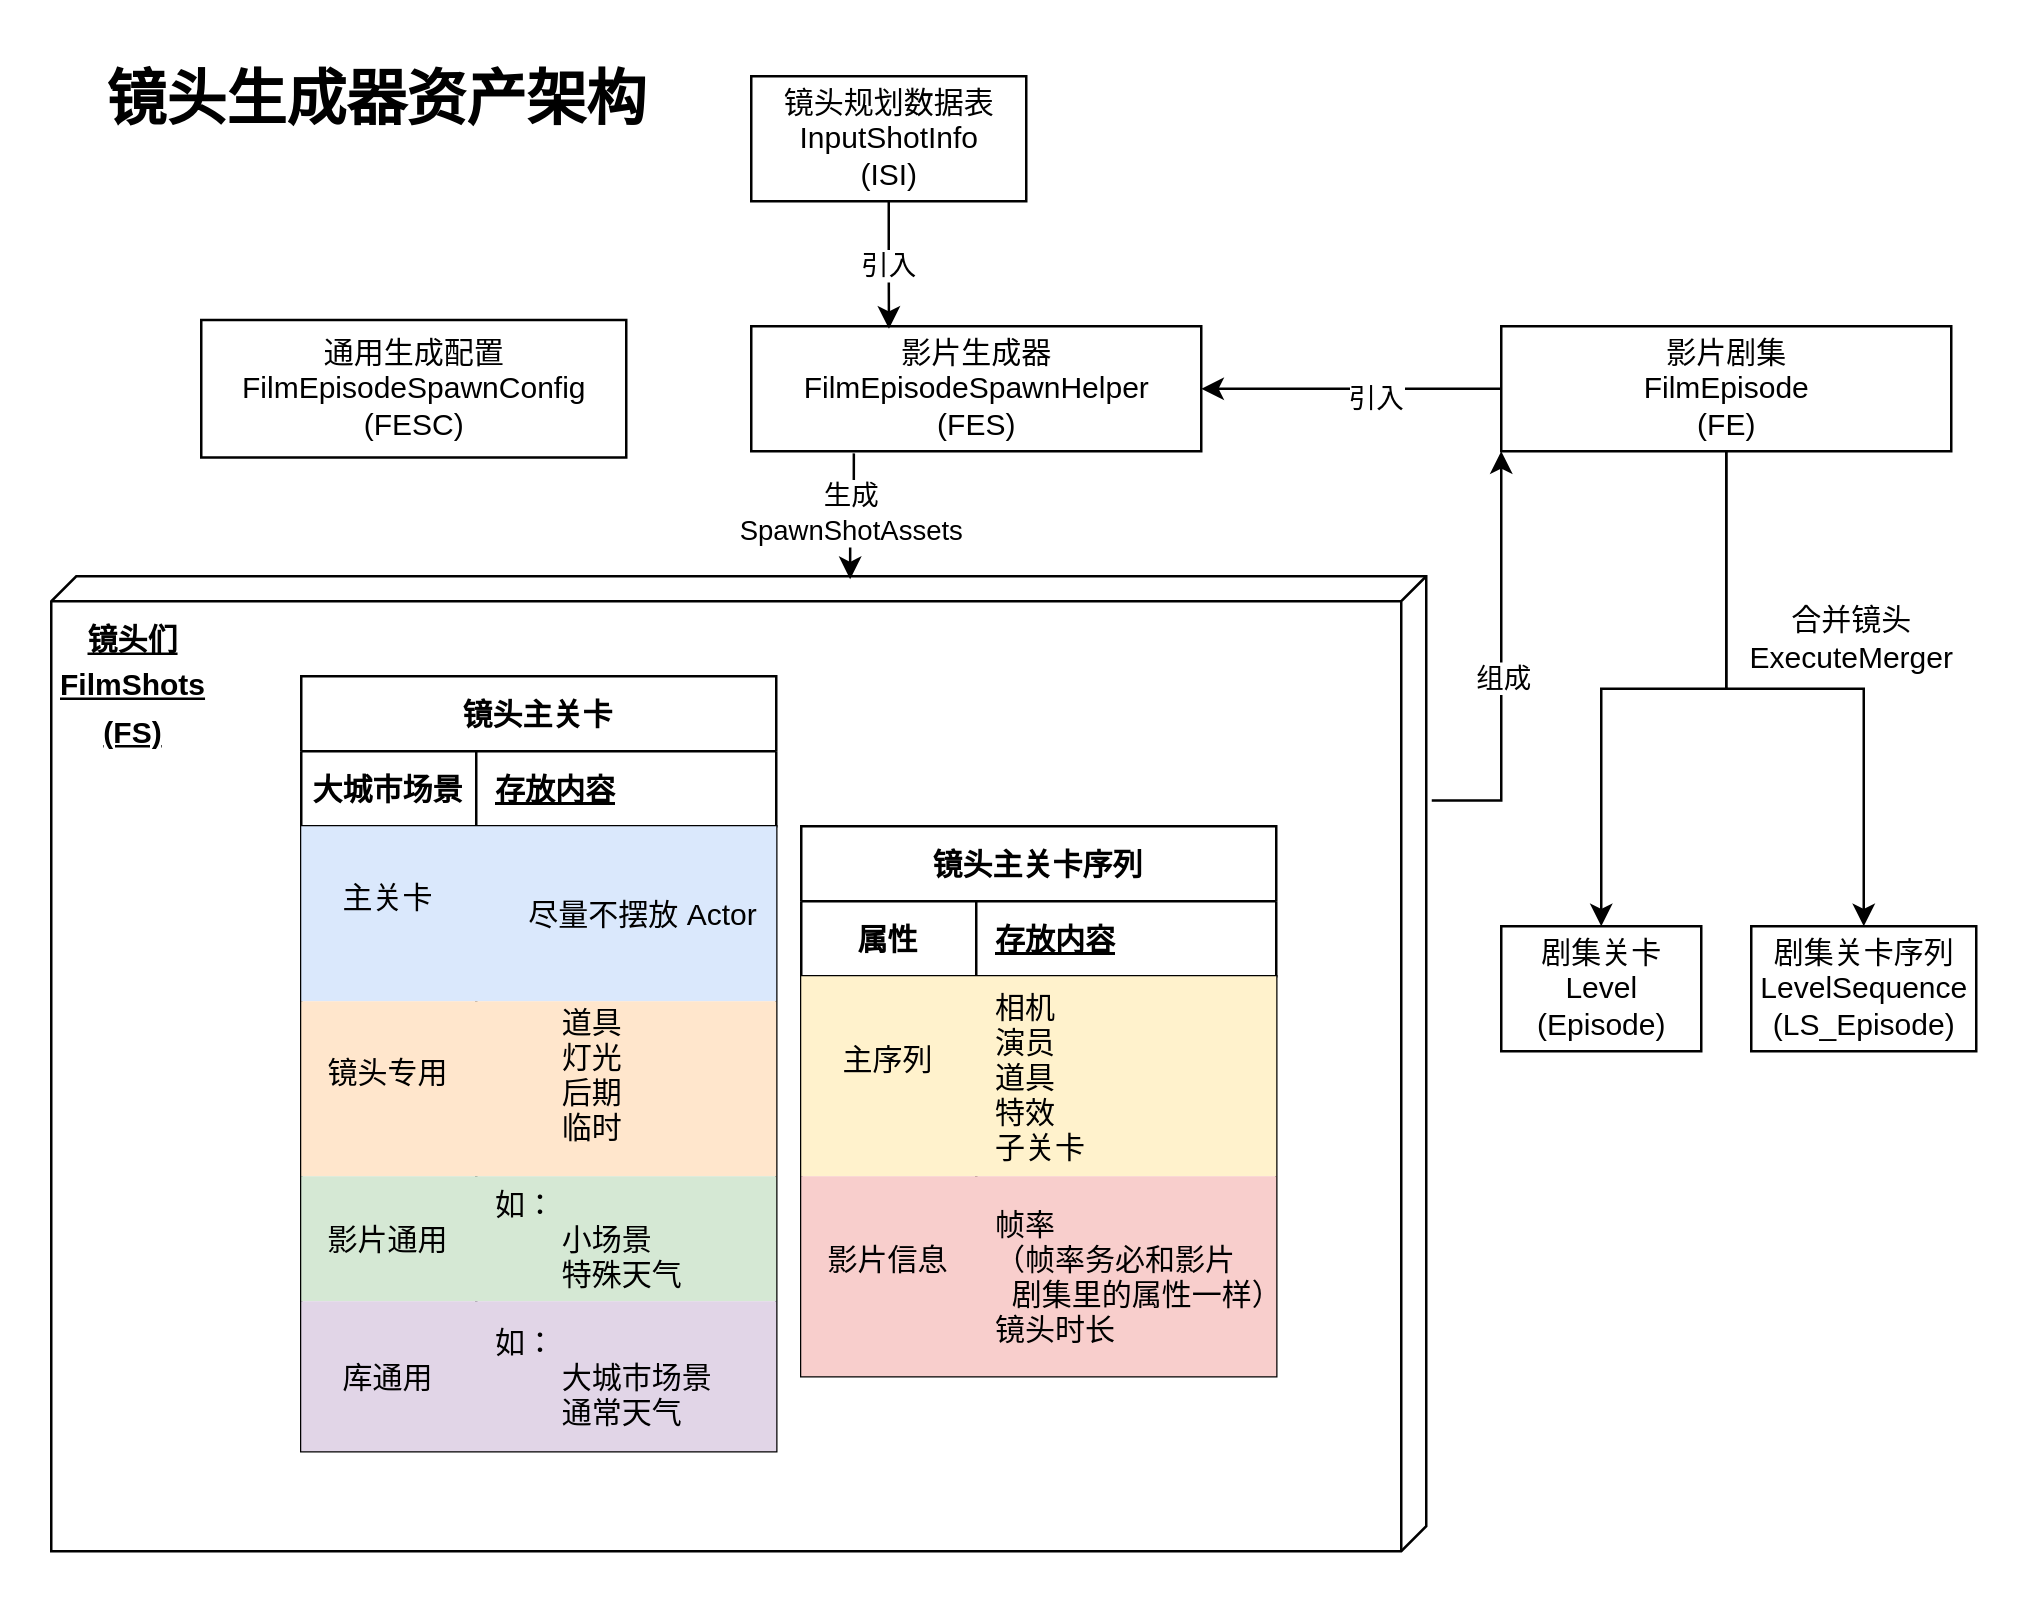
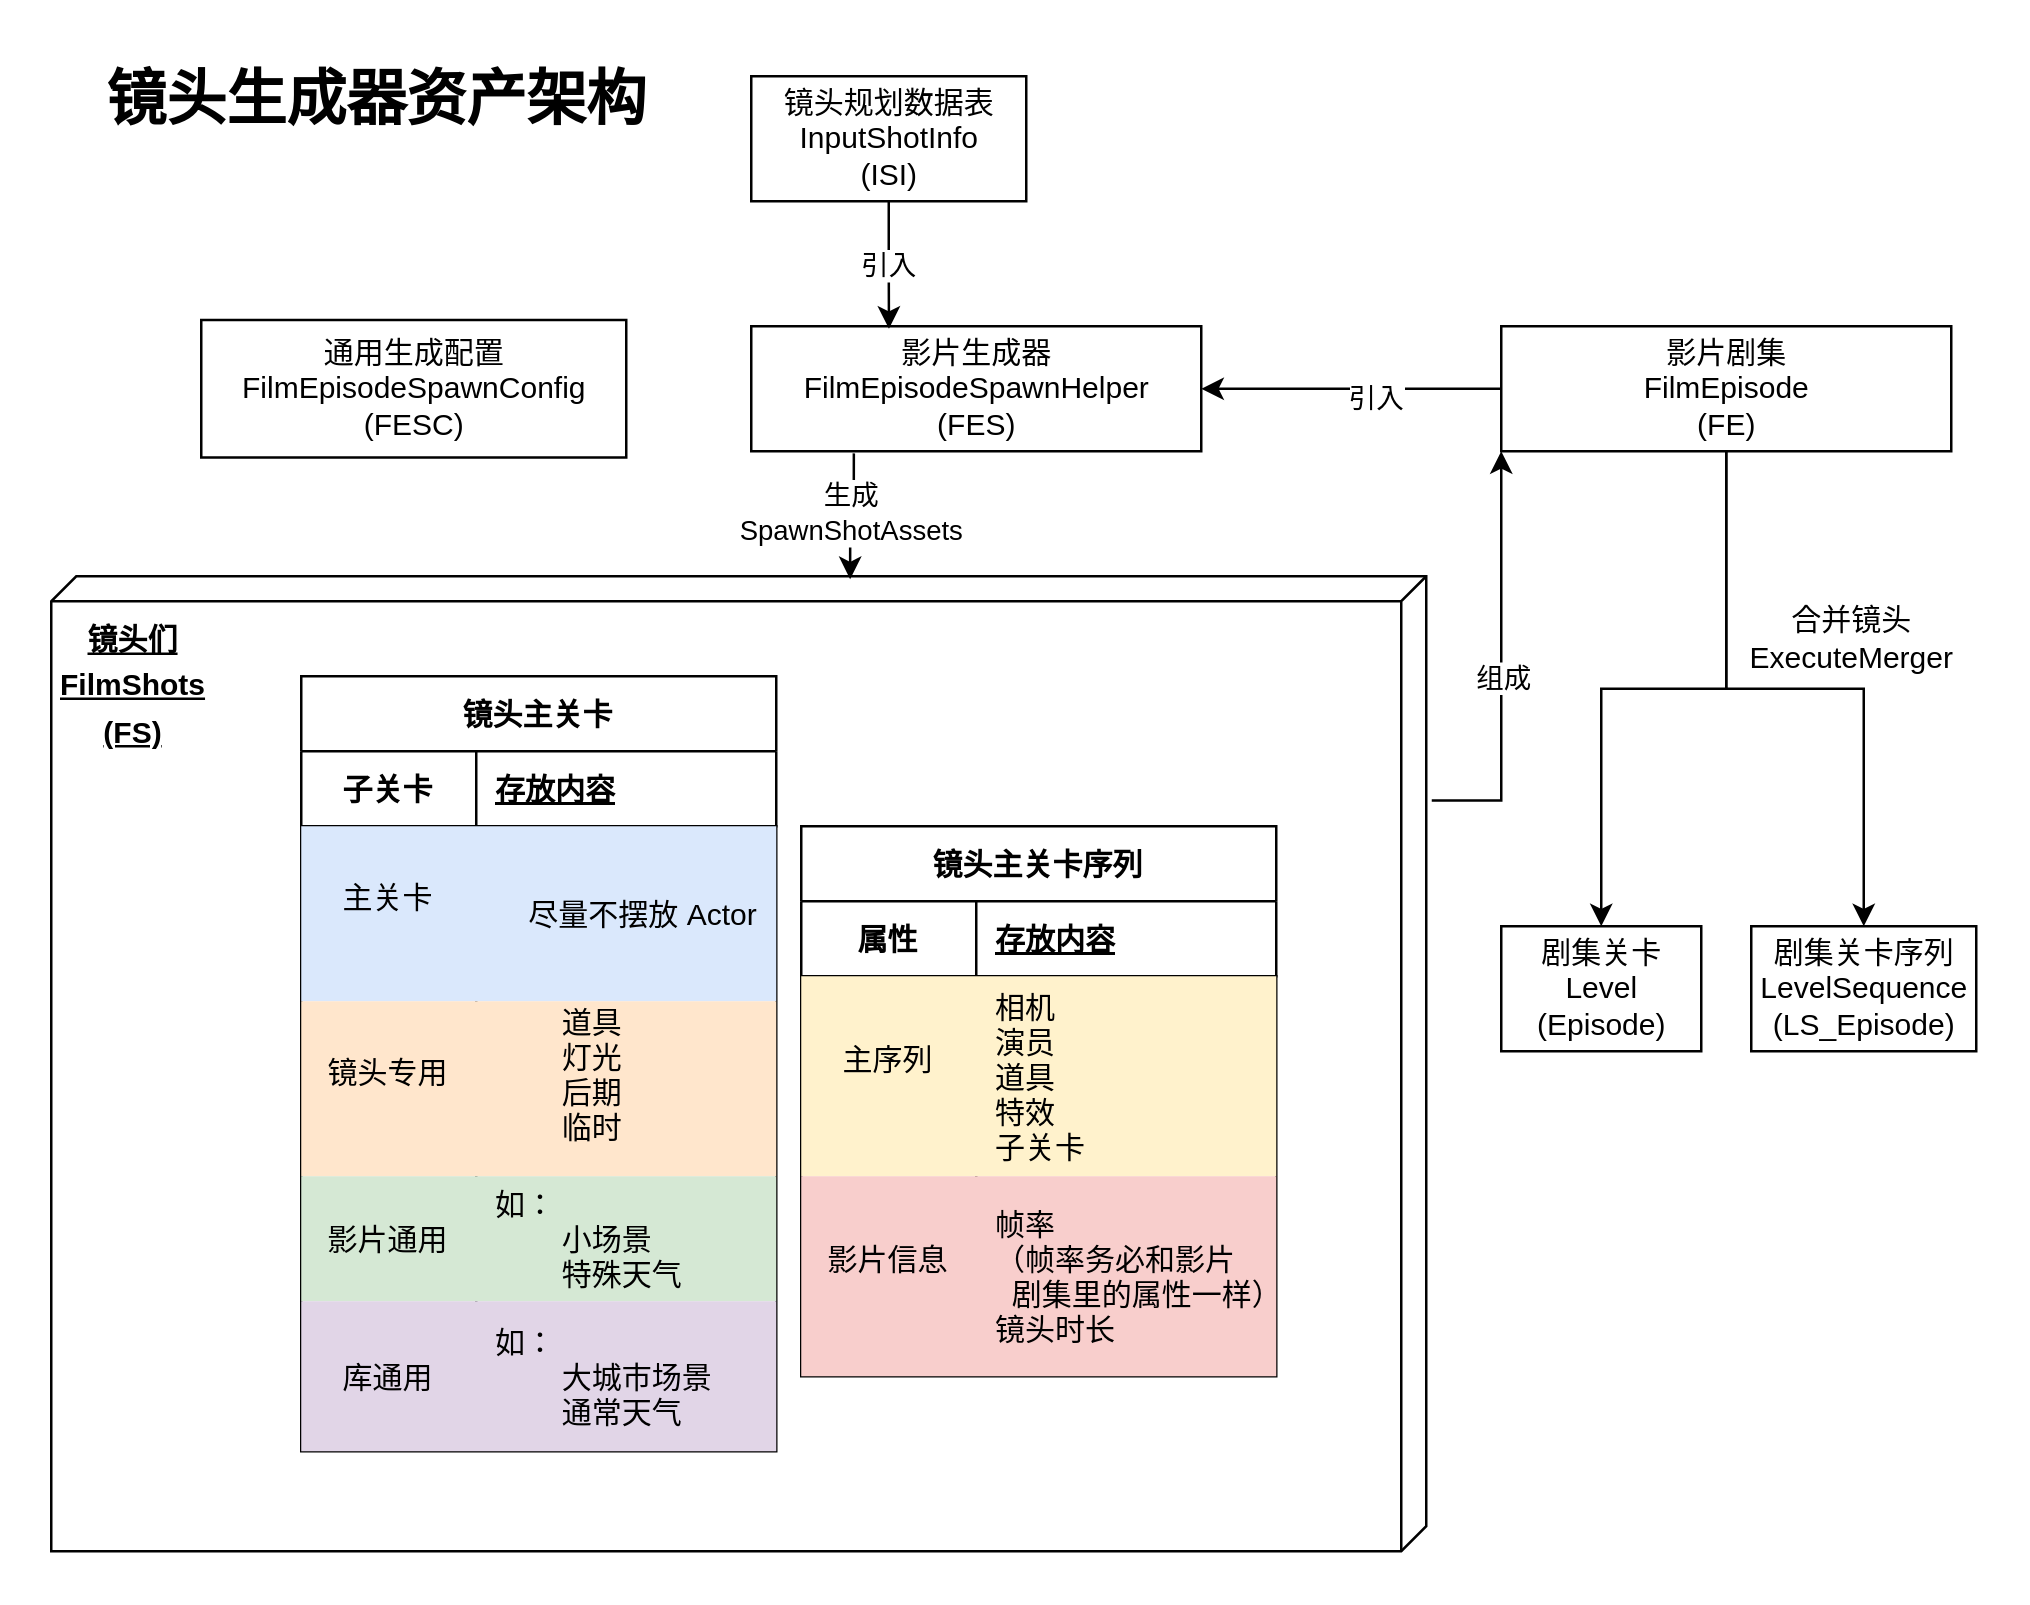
(388, 790) -> (388, 790)
